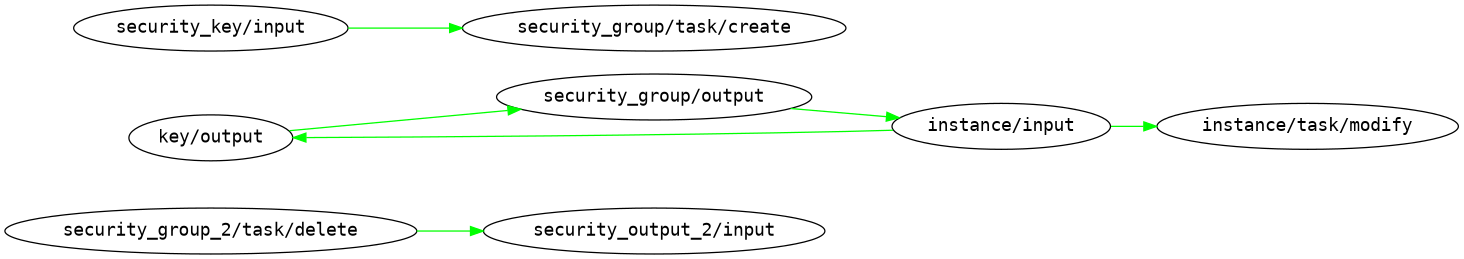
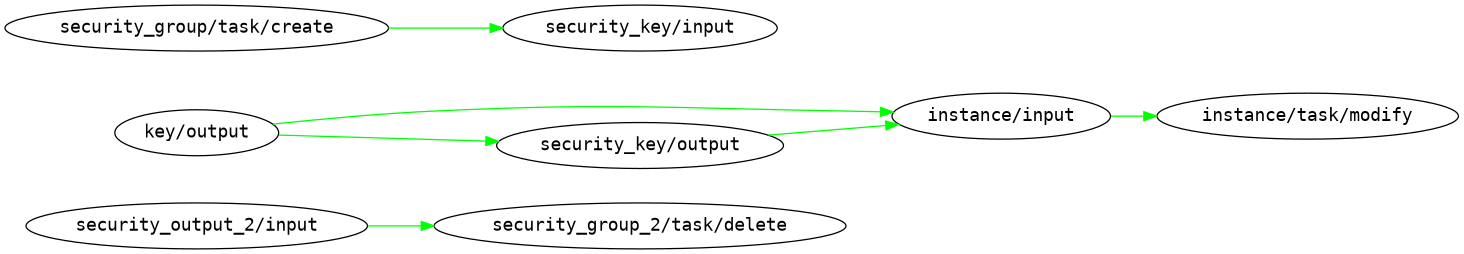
(399, 28) -> (439, 28)
(654, 97) -> (640, 146)
(600, 135) -> (576, 107)
(444, 231) -> (394, 226)
